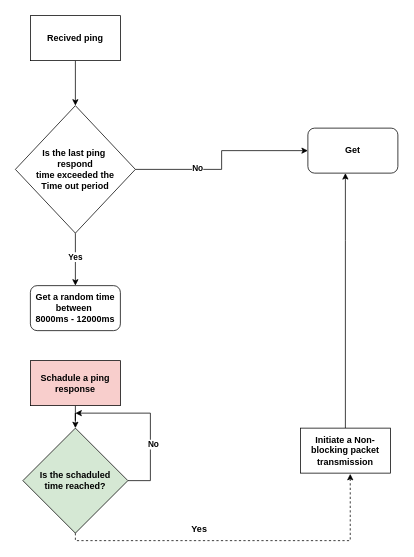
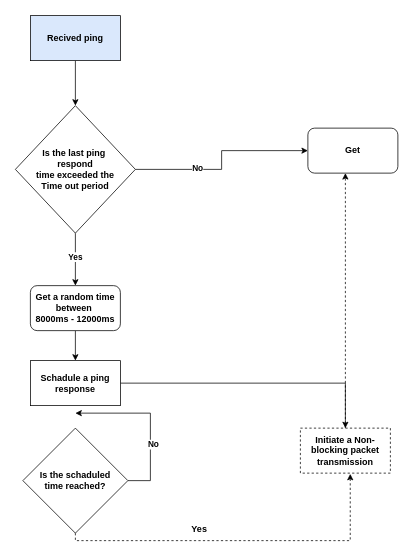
(75, 38) -> (75, 38)
(345, 279) -> (345, 279)
none -> (75, 342)
(75, 383) -> (75, 383)
(75, 419) -> (231, 383)
(345, 450) -> (345, 450)
(75, 480) -> (75, 480)
